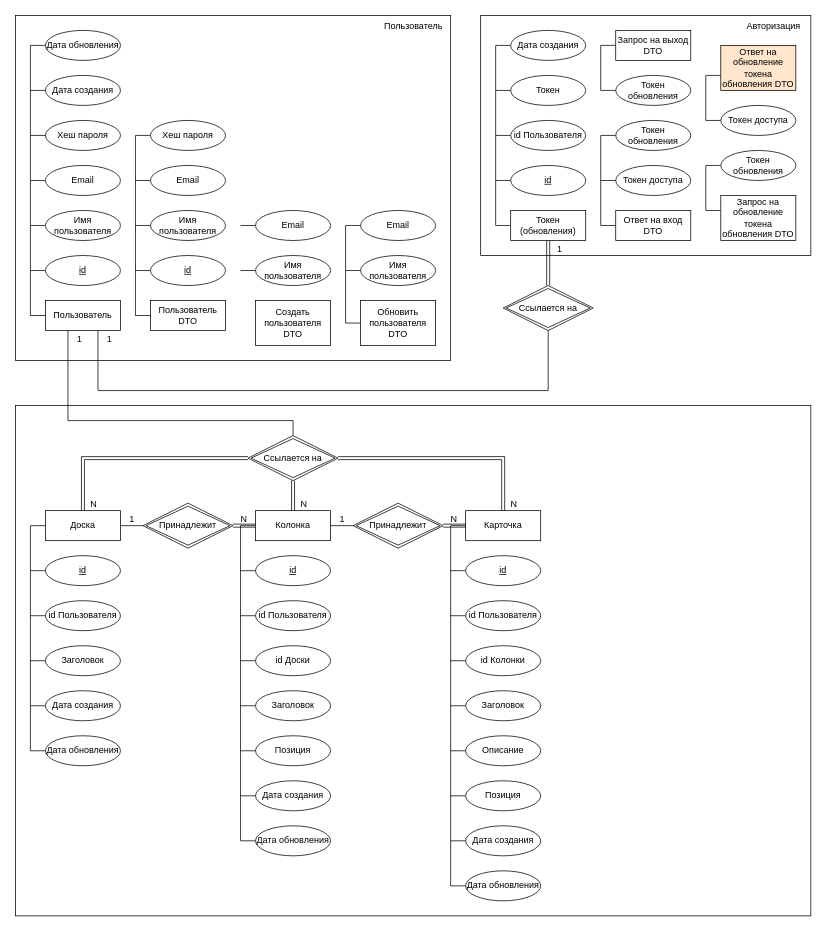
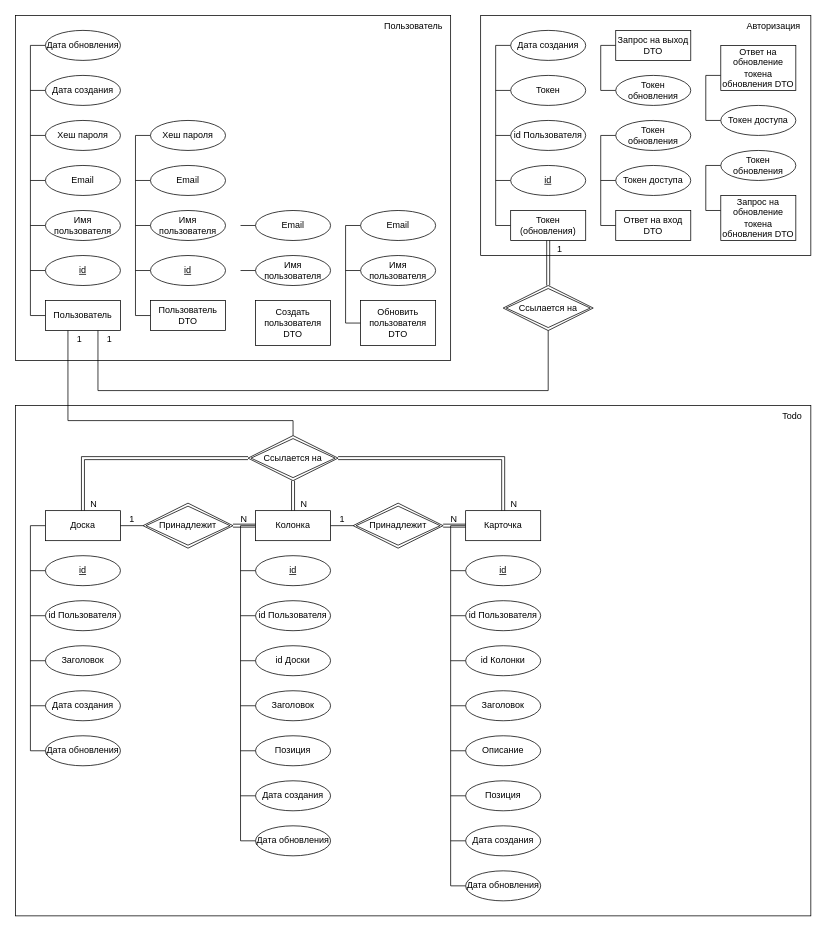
(758, 68) -> (758, 68)
none -> (792, 417)
